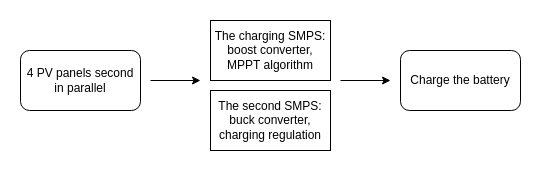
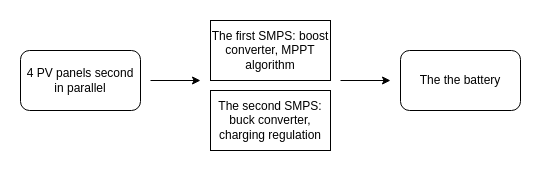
(271, 51) -> (271, 51)
(461, 81) -> (461, 81)
